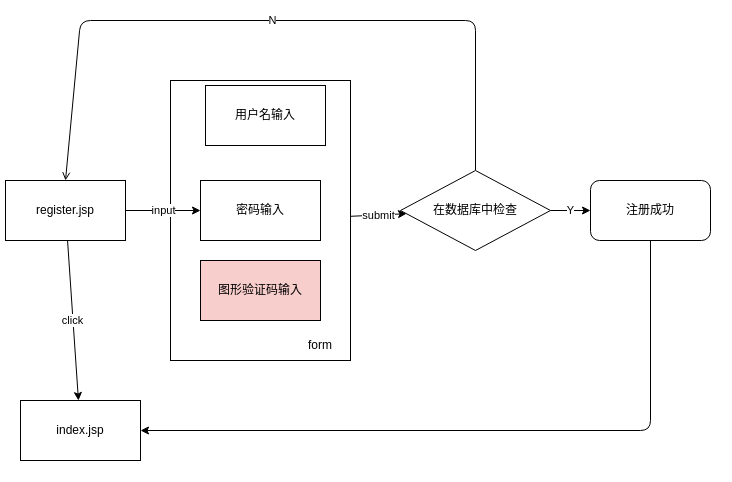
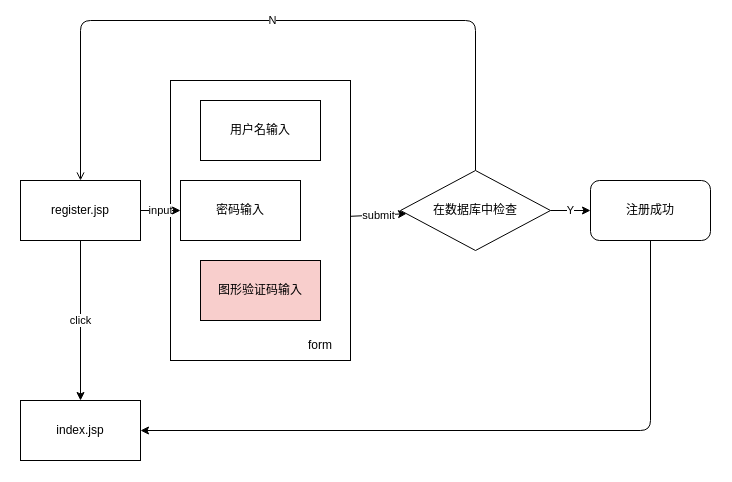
(266, 116) -> (261, 131)
(66, 211) -> (81, 211)
(261, 211) -> (241, 211)
